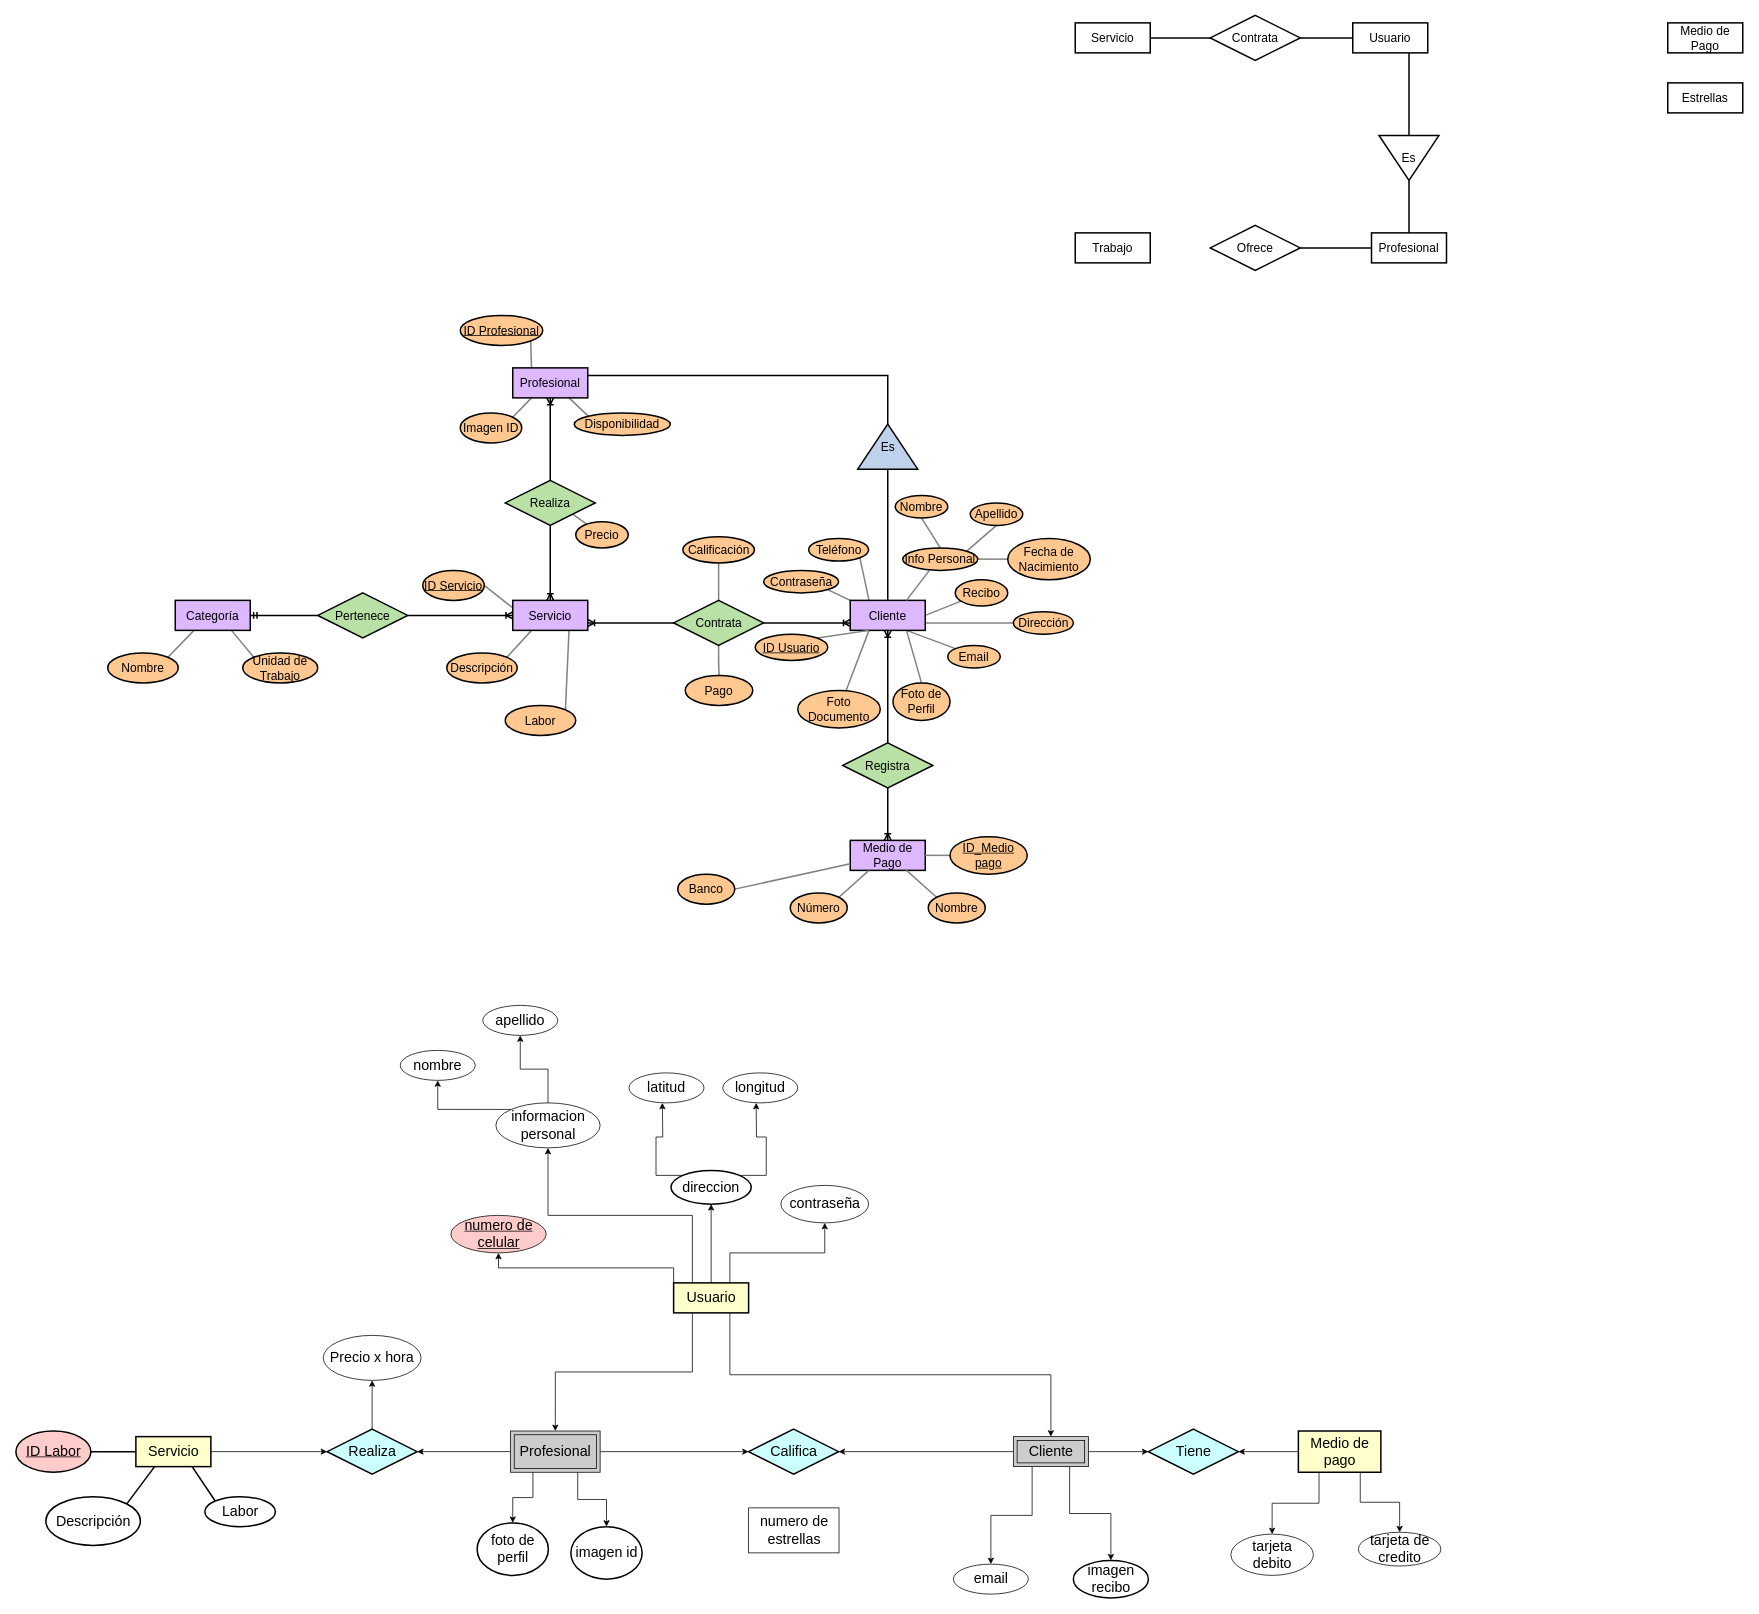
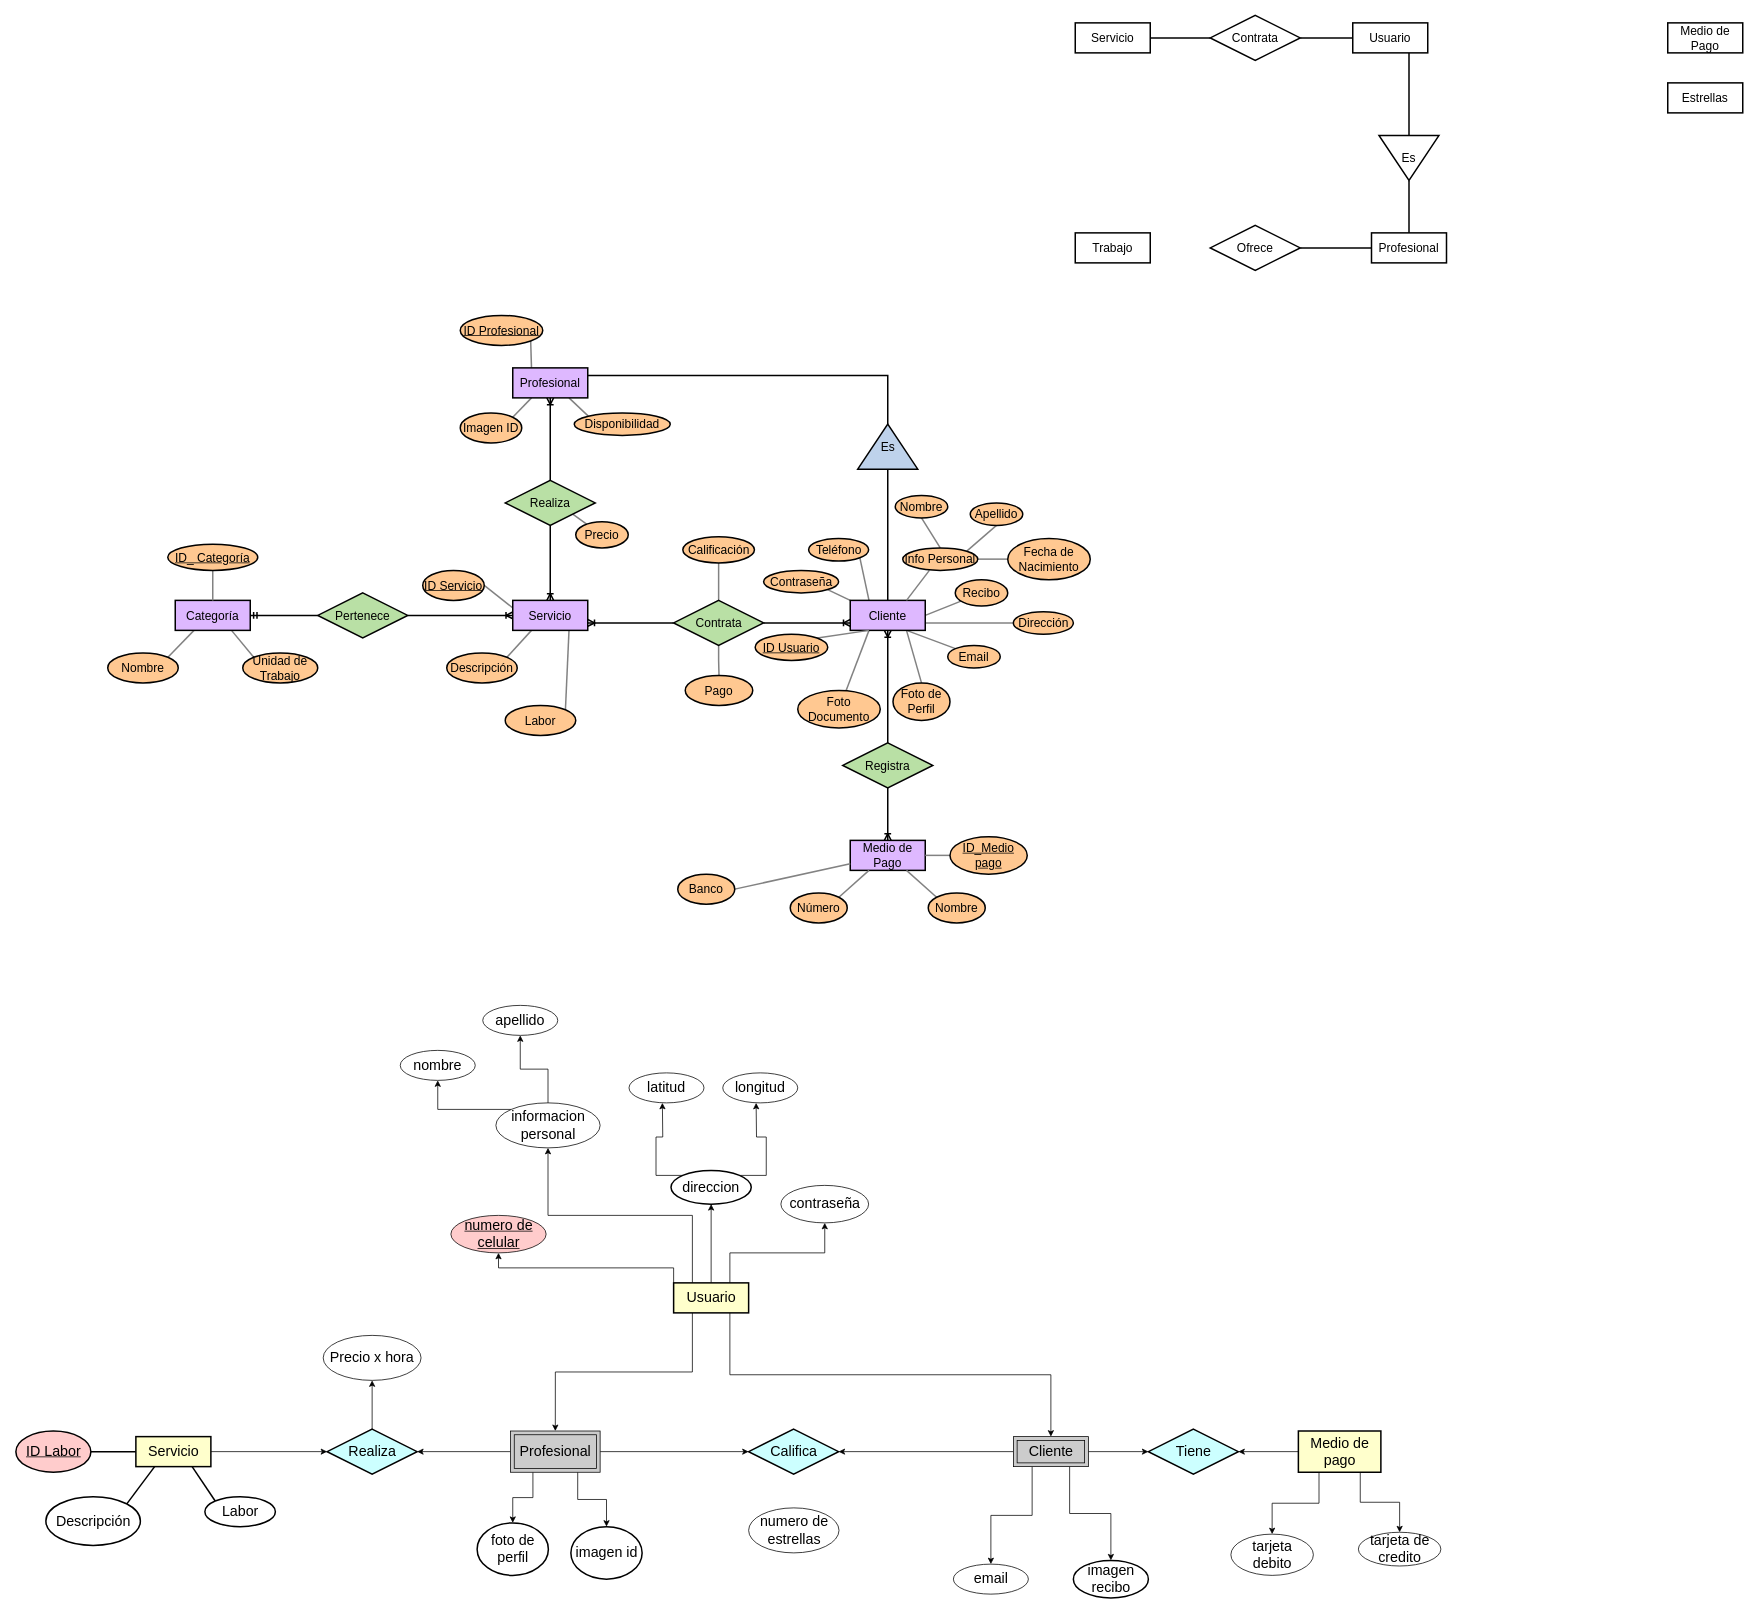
none -> (213, 557)
none -> (213, 571)
(794, 1530) -> (794, 1530)
